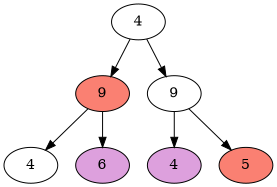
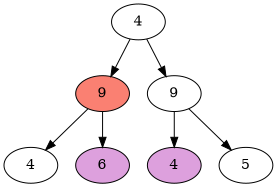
(246, 165) -> (246, 165)
